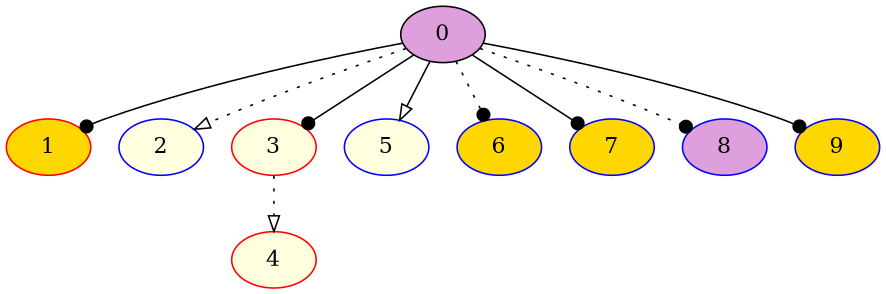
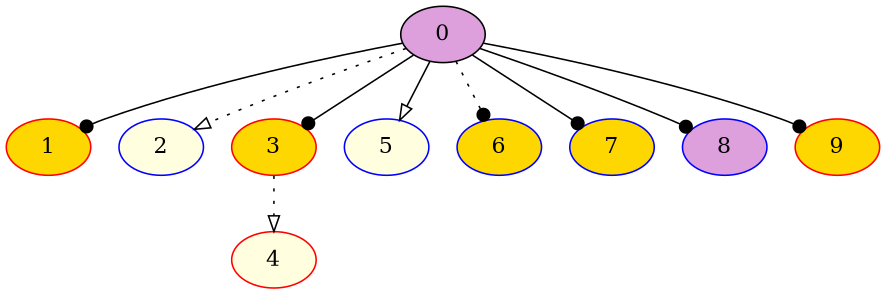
(581, 85) -> (581, 85)
(274, 147) -> (274, 147)
(837, 147) -> (837, 147)
